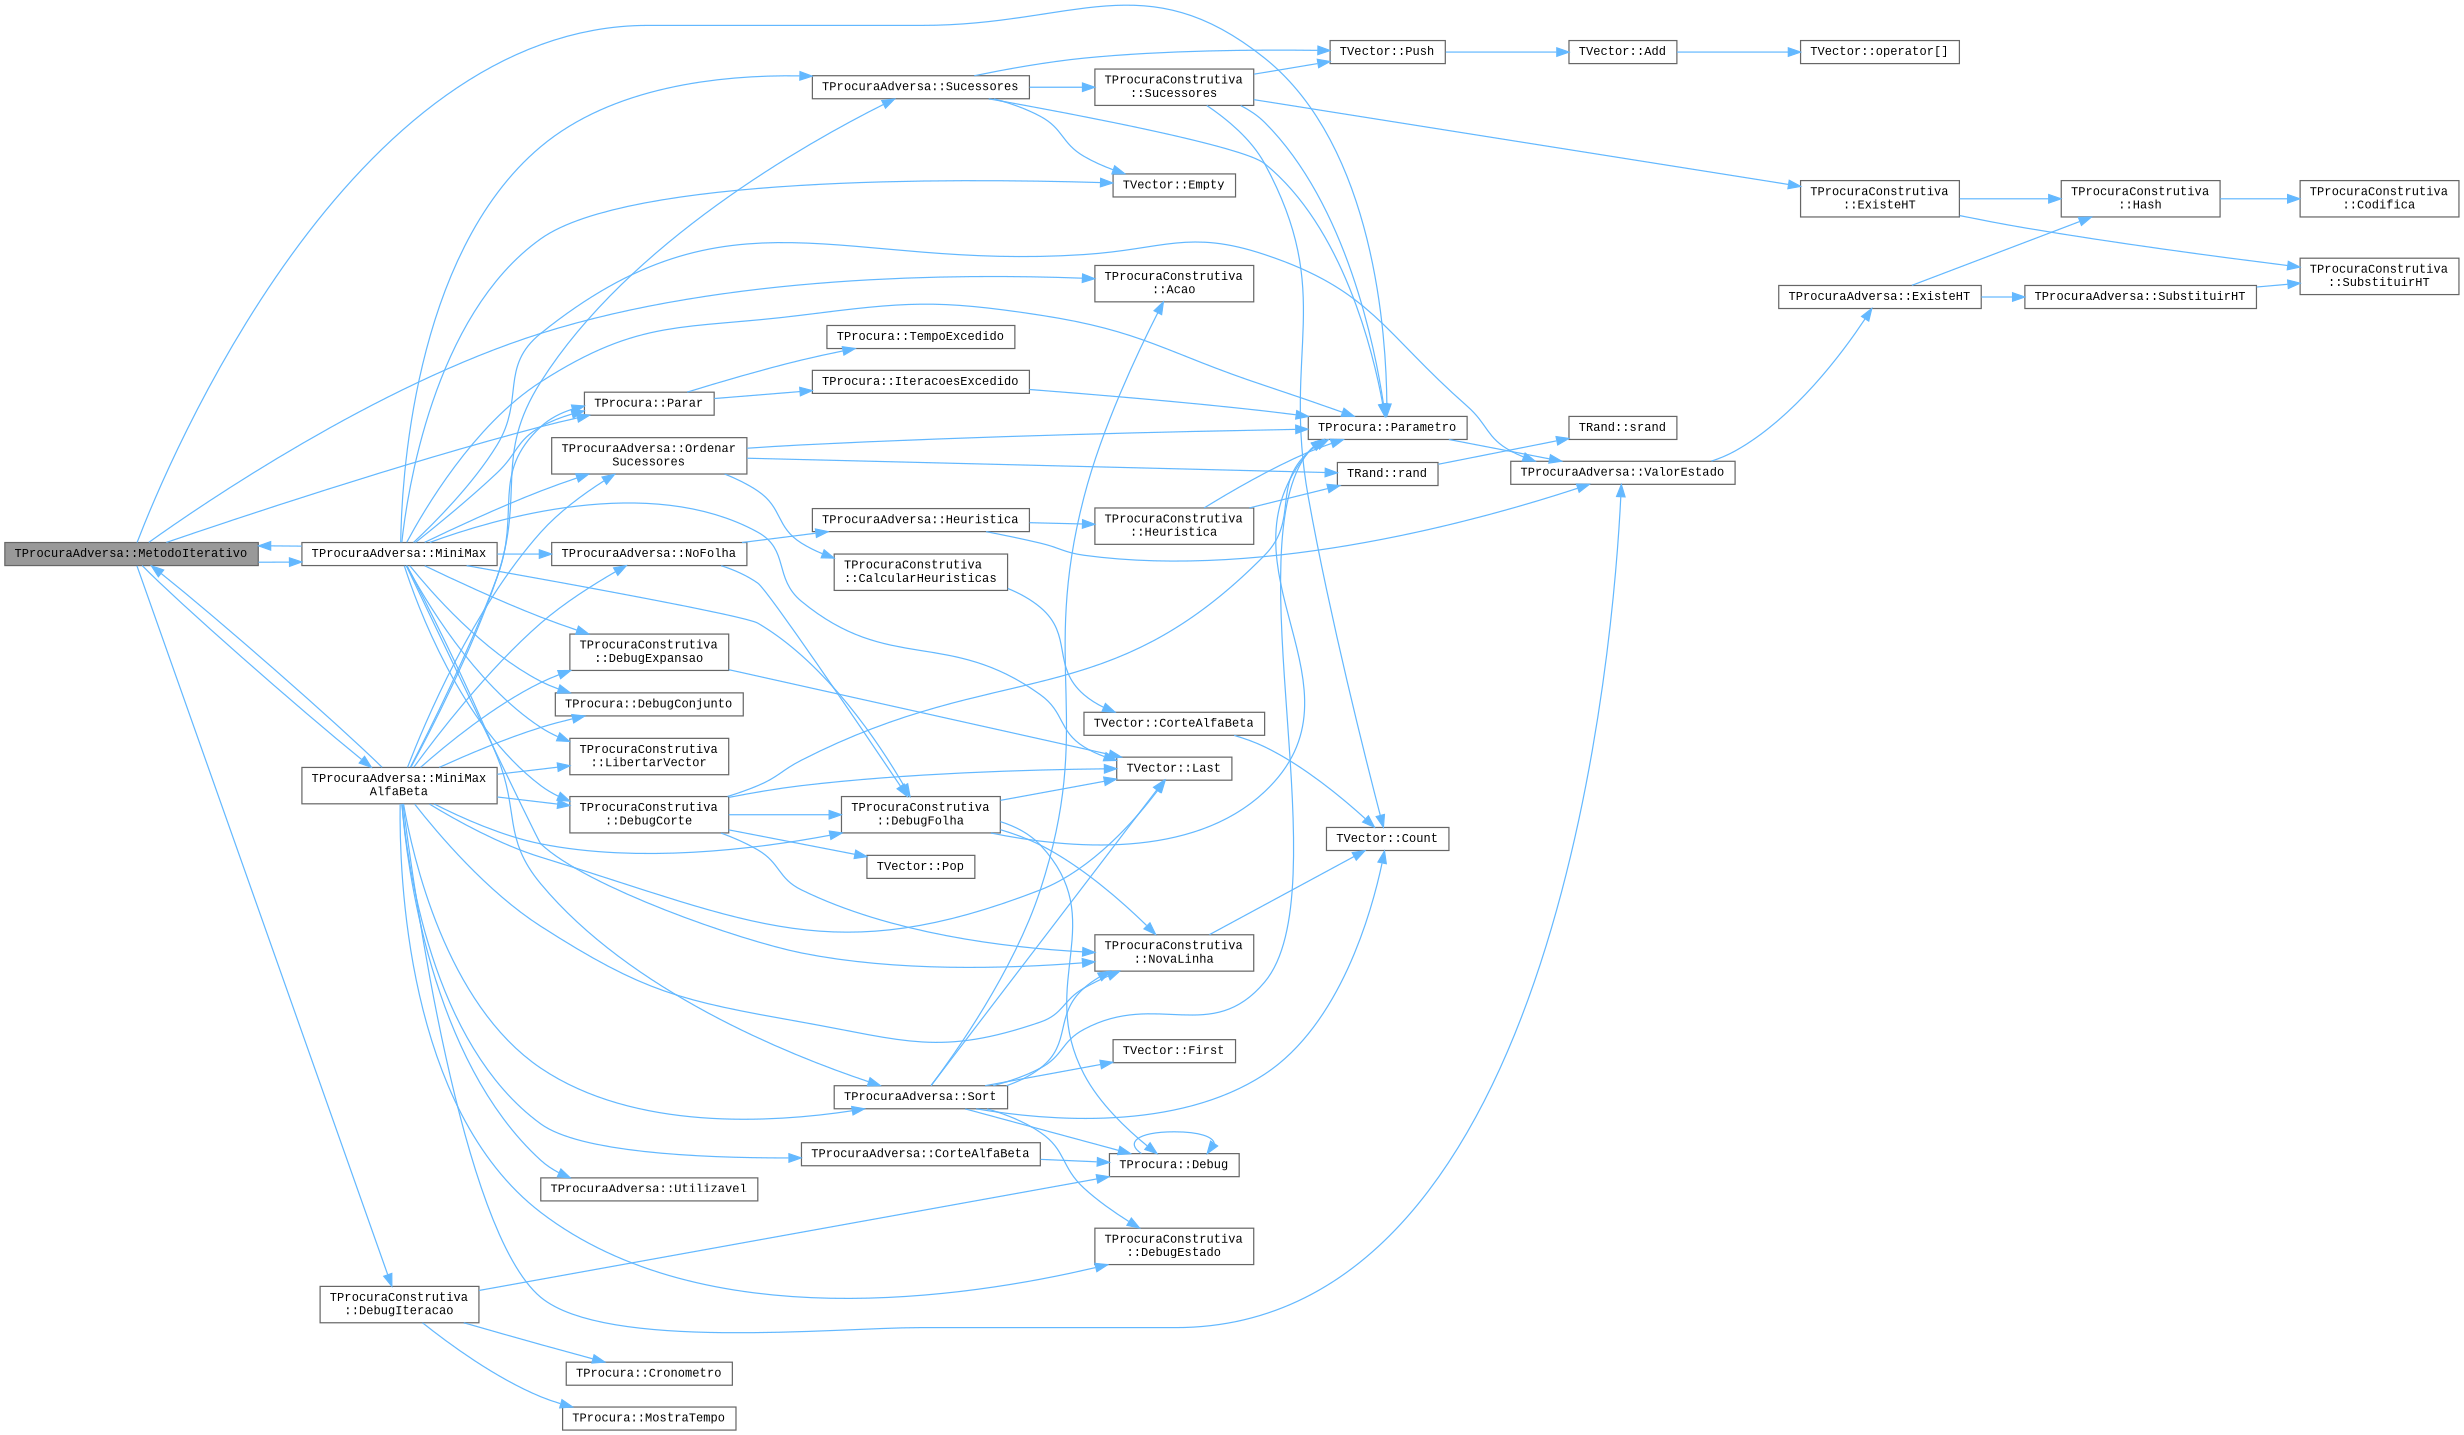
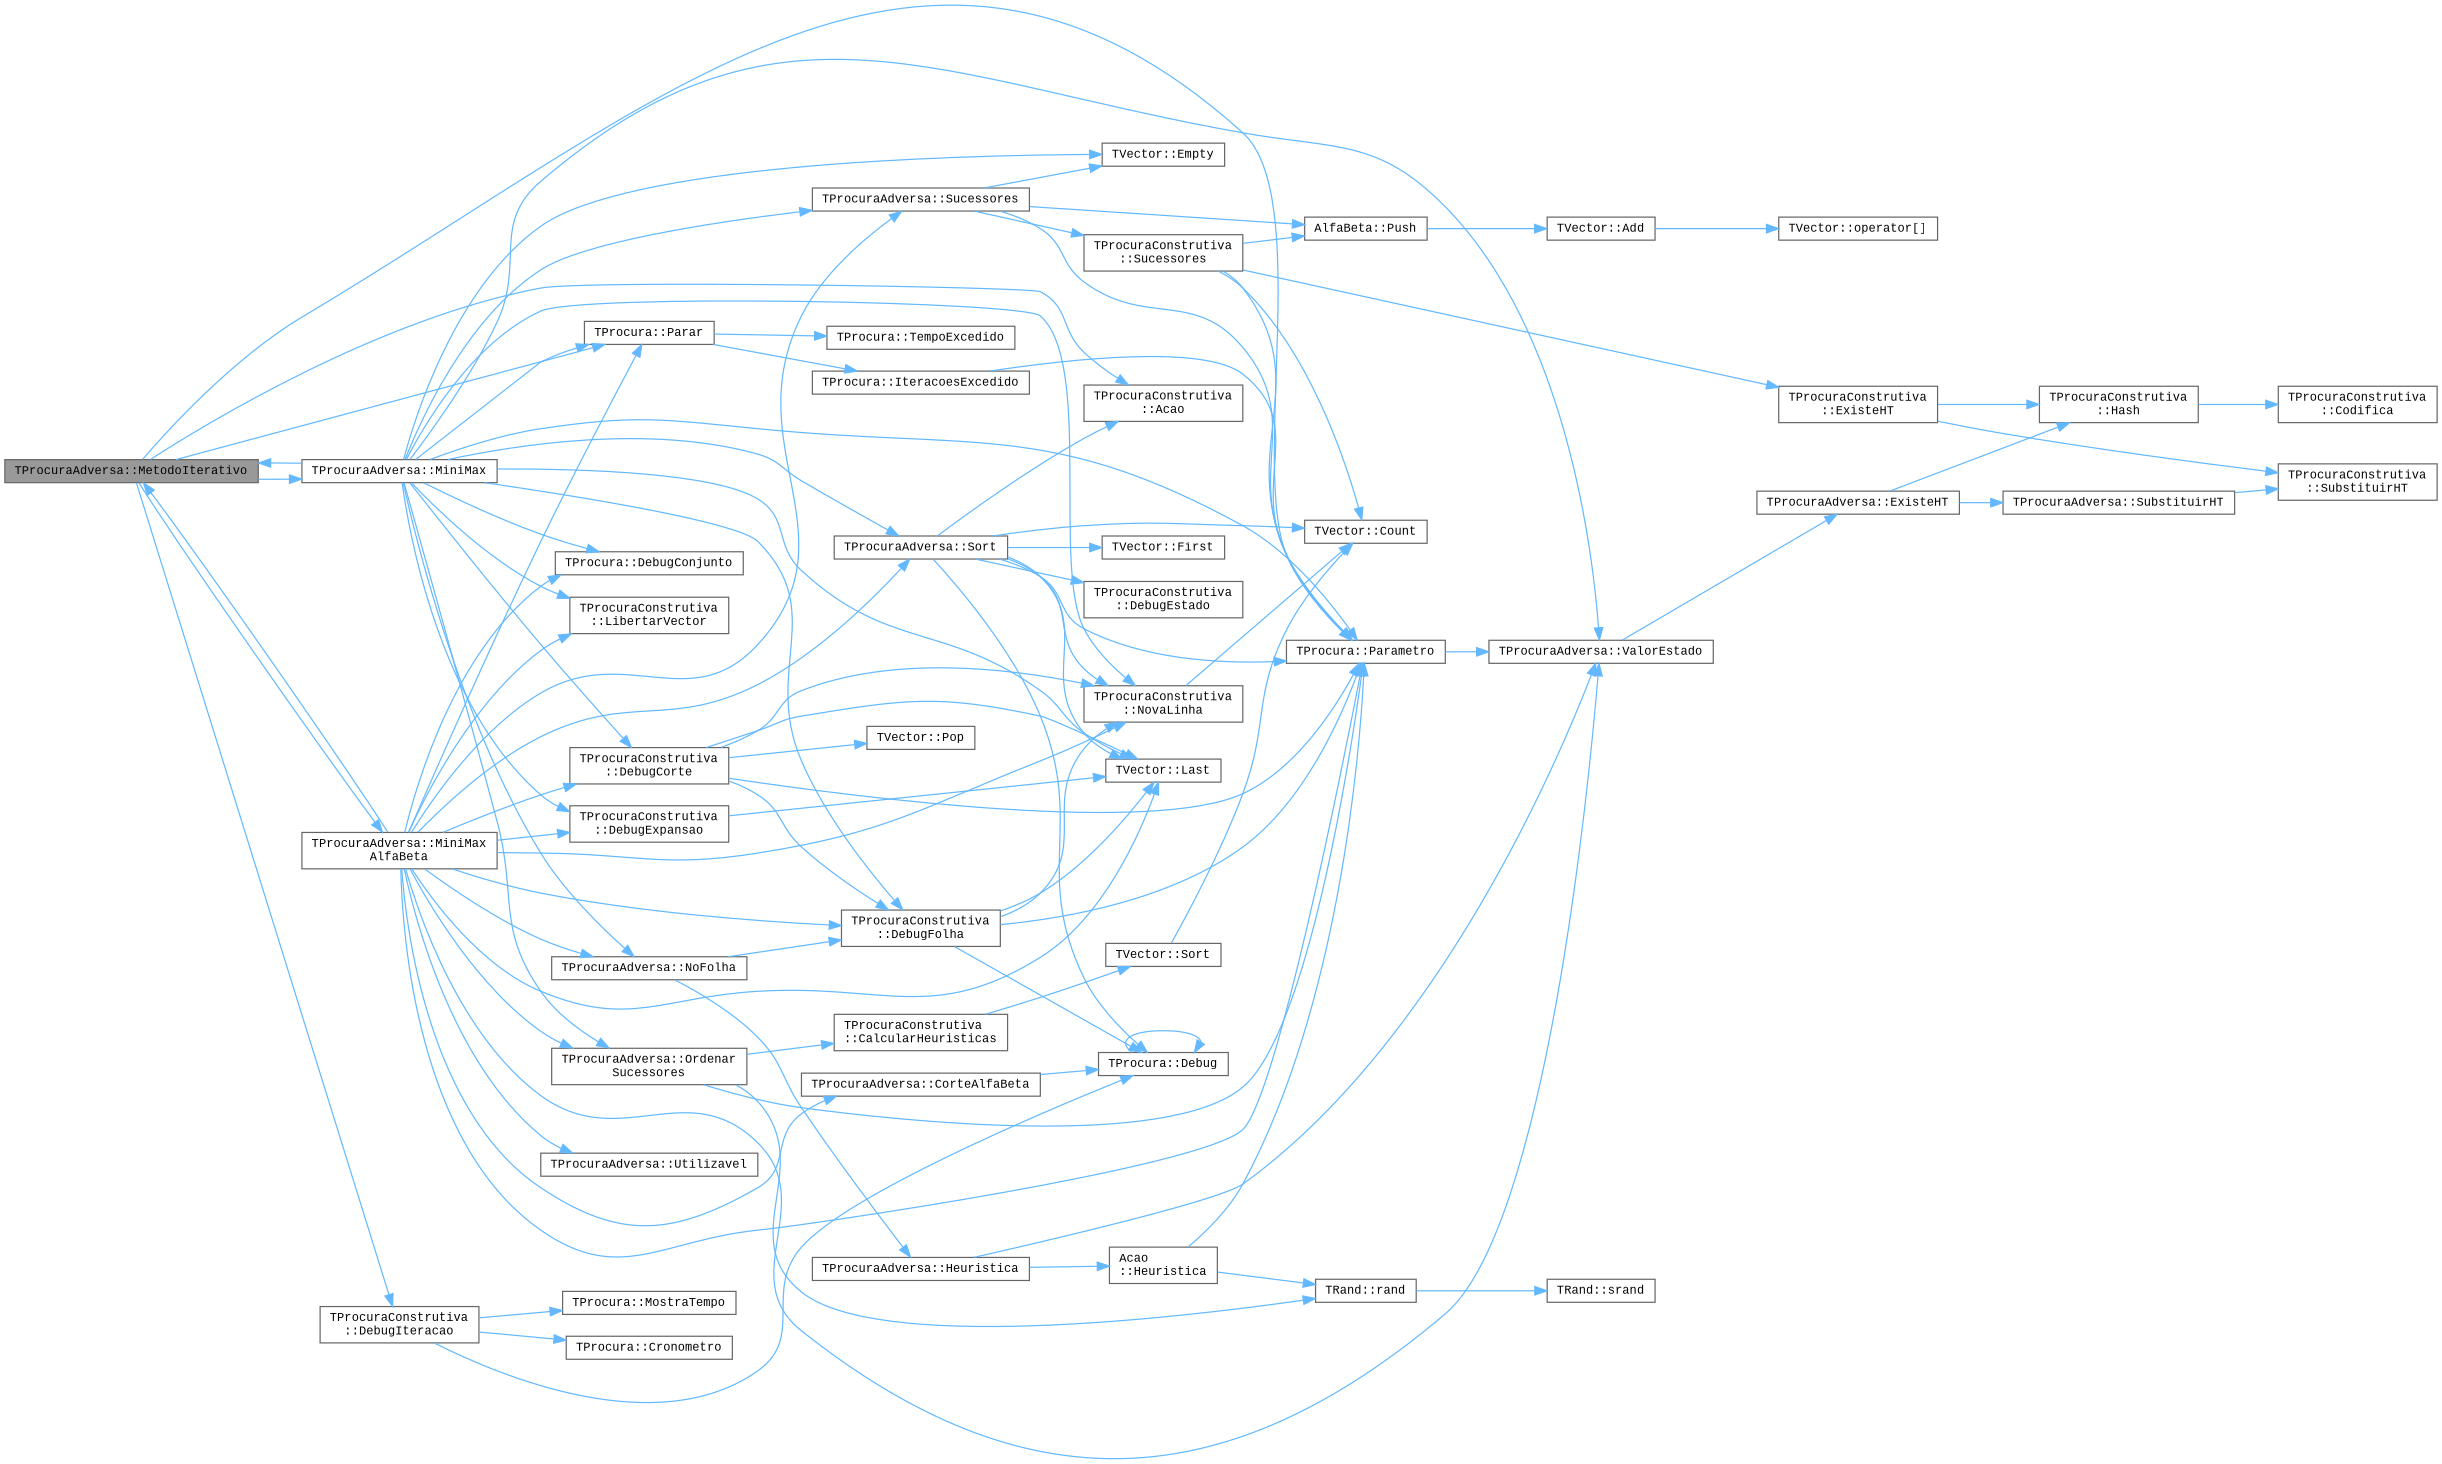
(1388, 52) -> (1366, 229)
(1174, 526) -> (1163, 1265)
(1174, 724) -> (1163, 955)
(596, 1246) -> (927, 1205)
